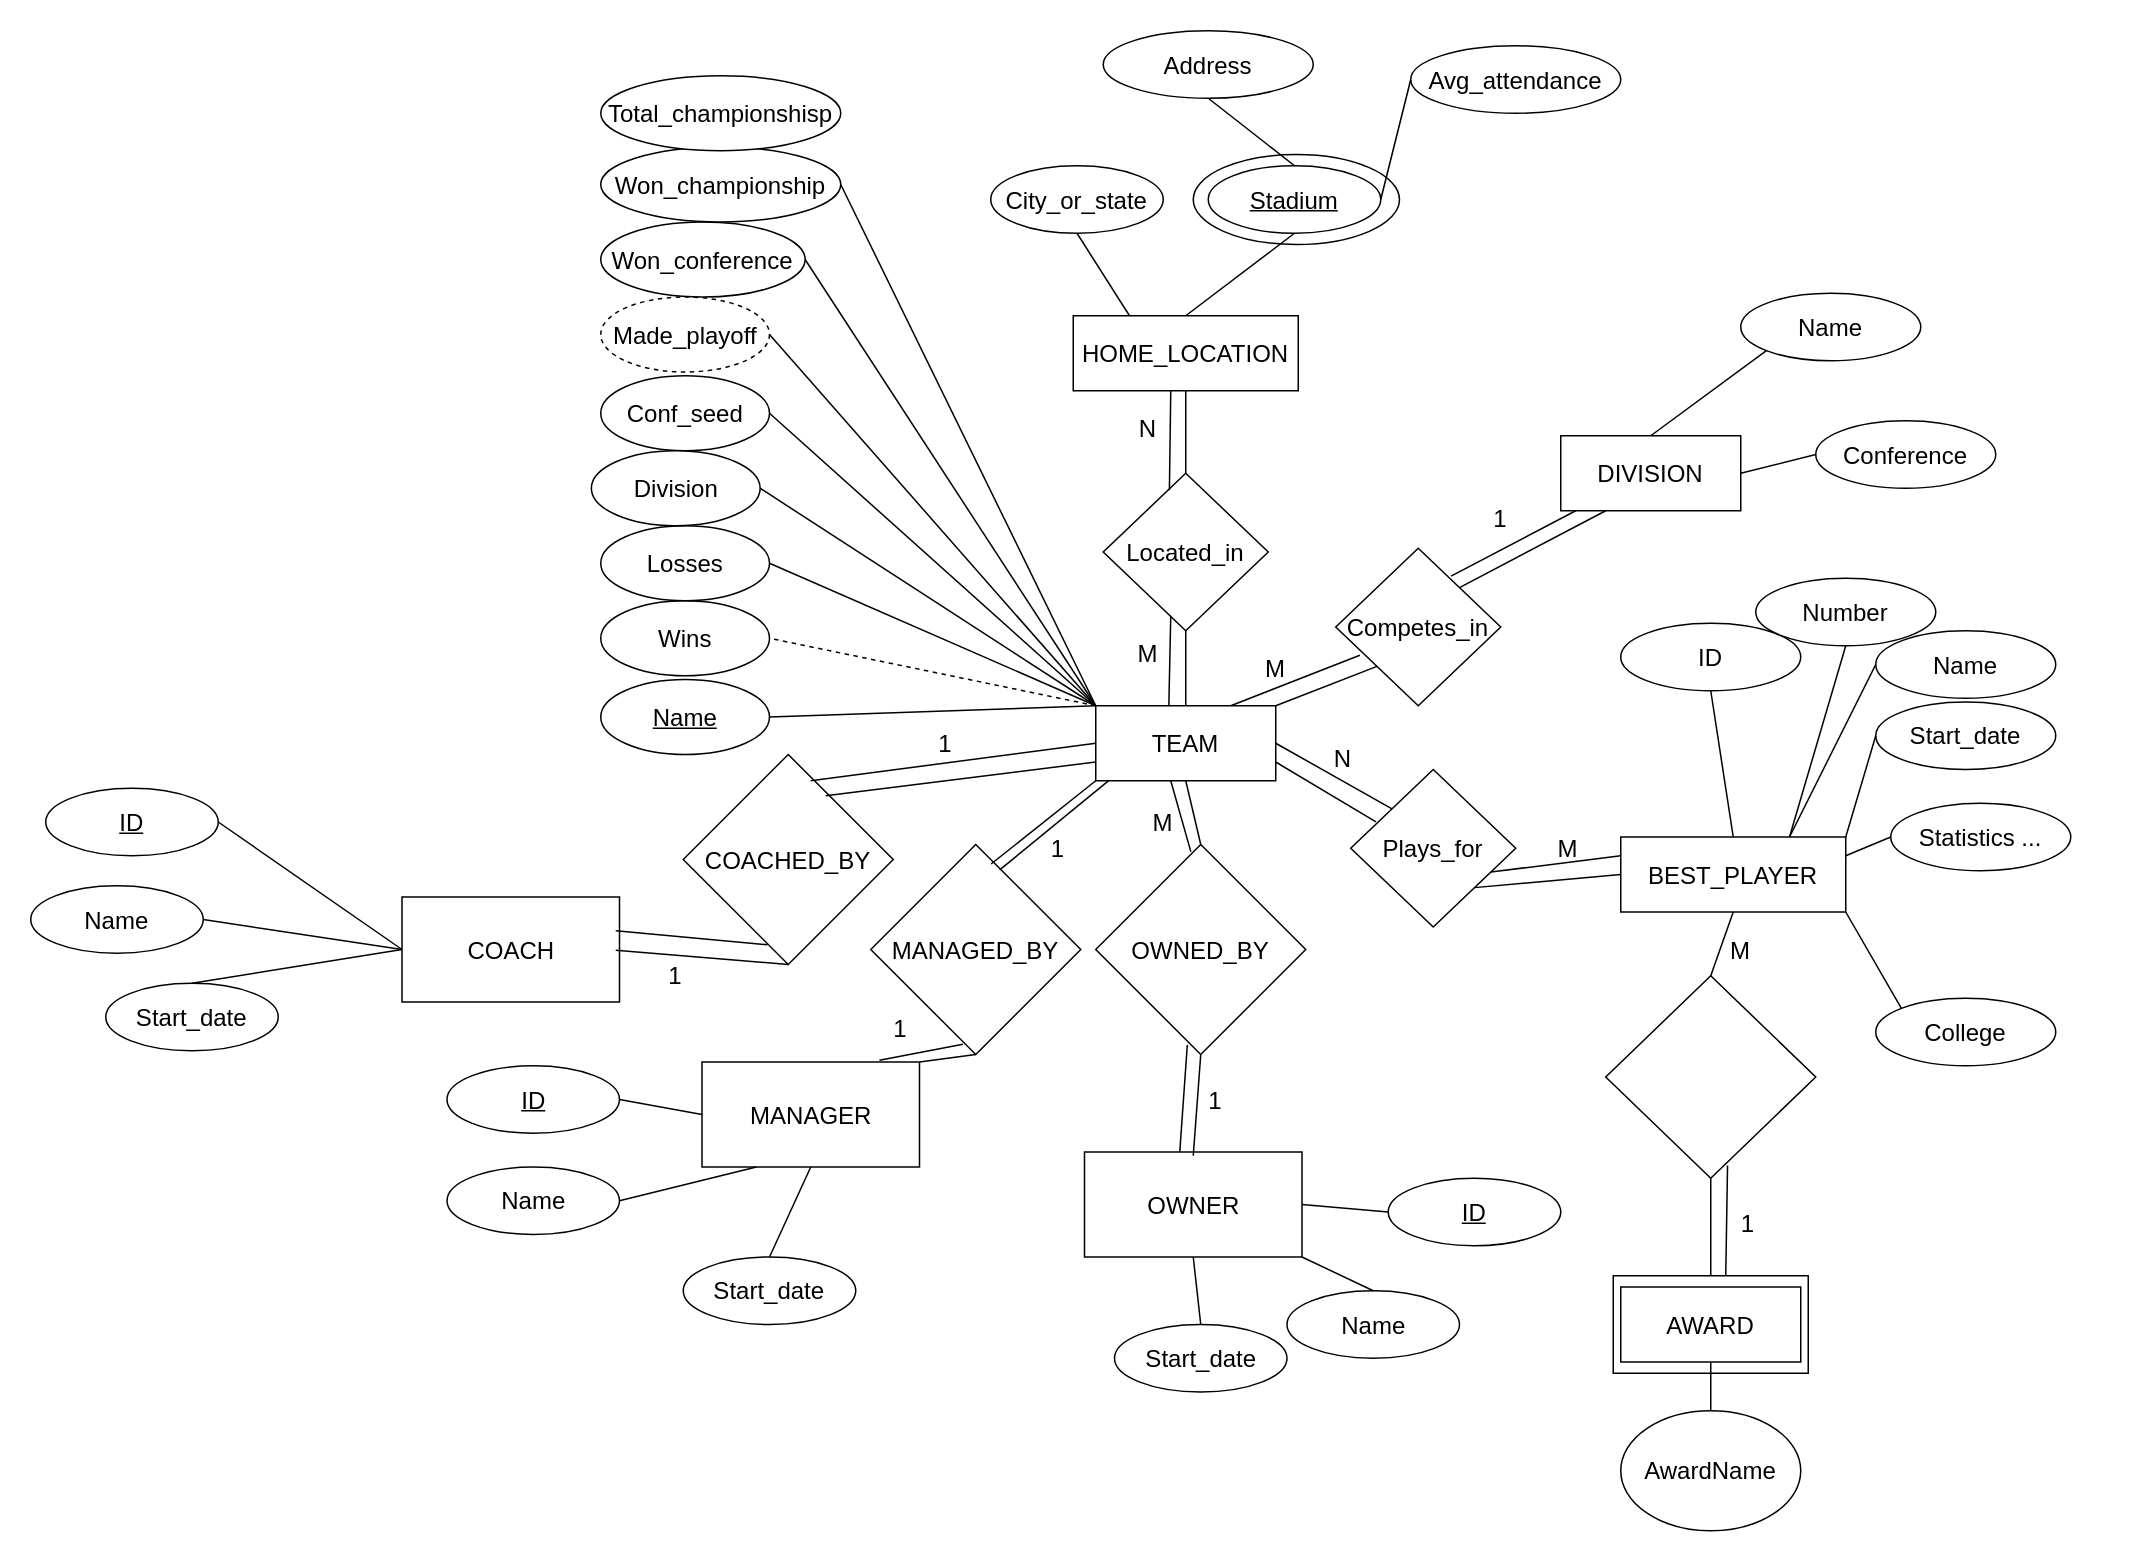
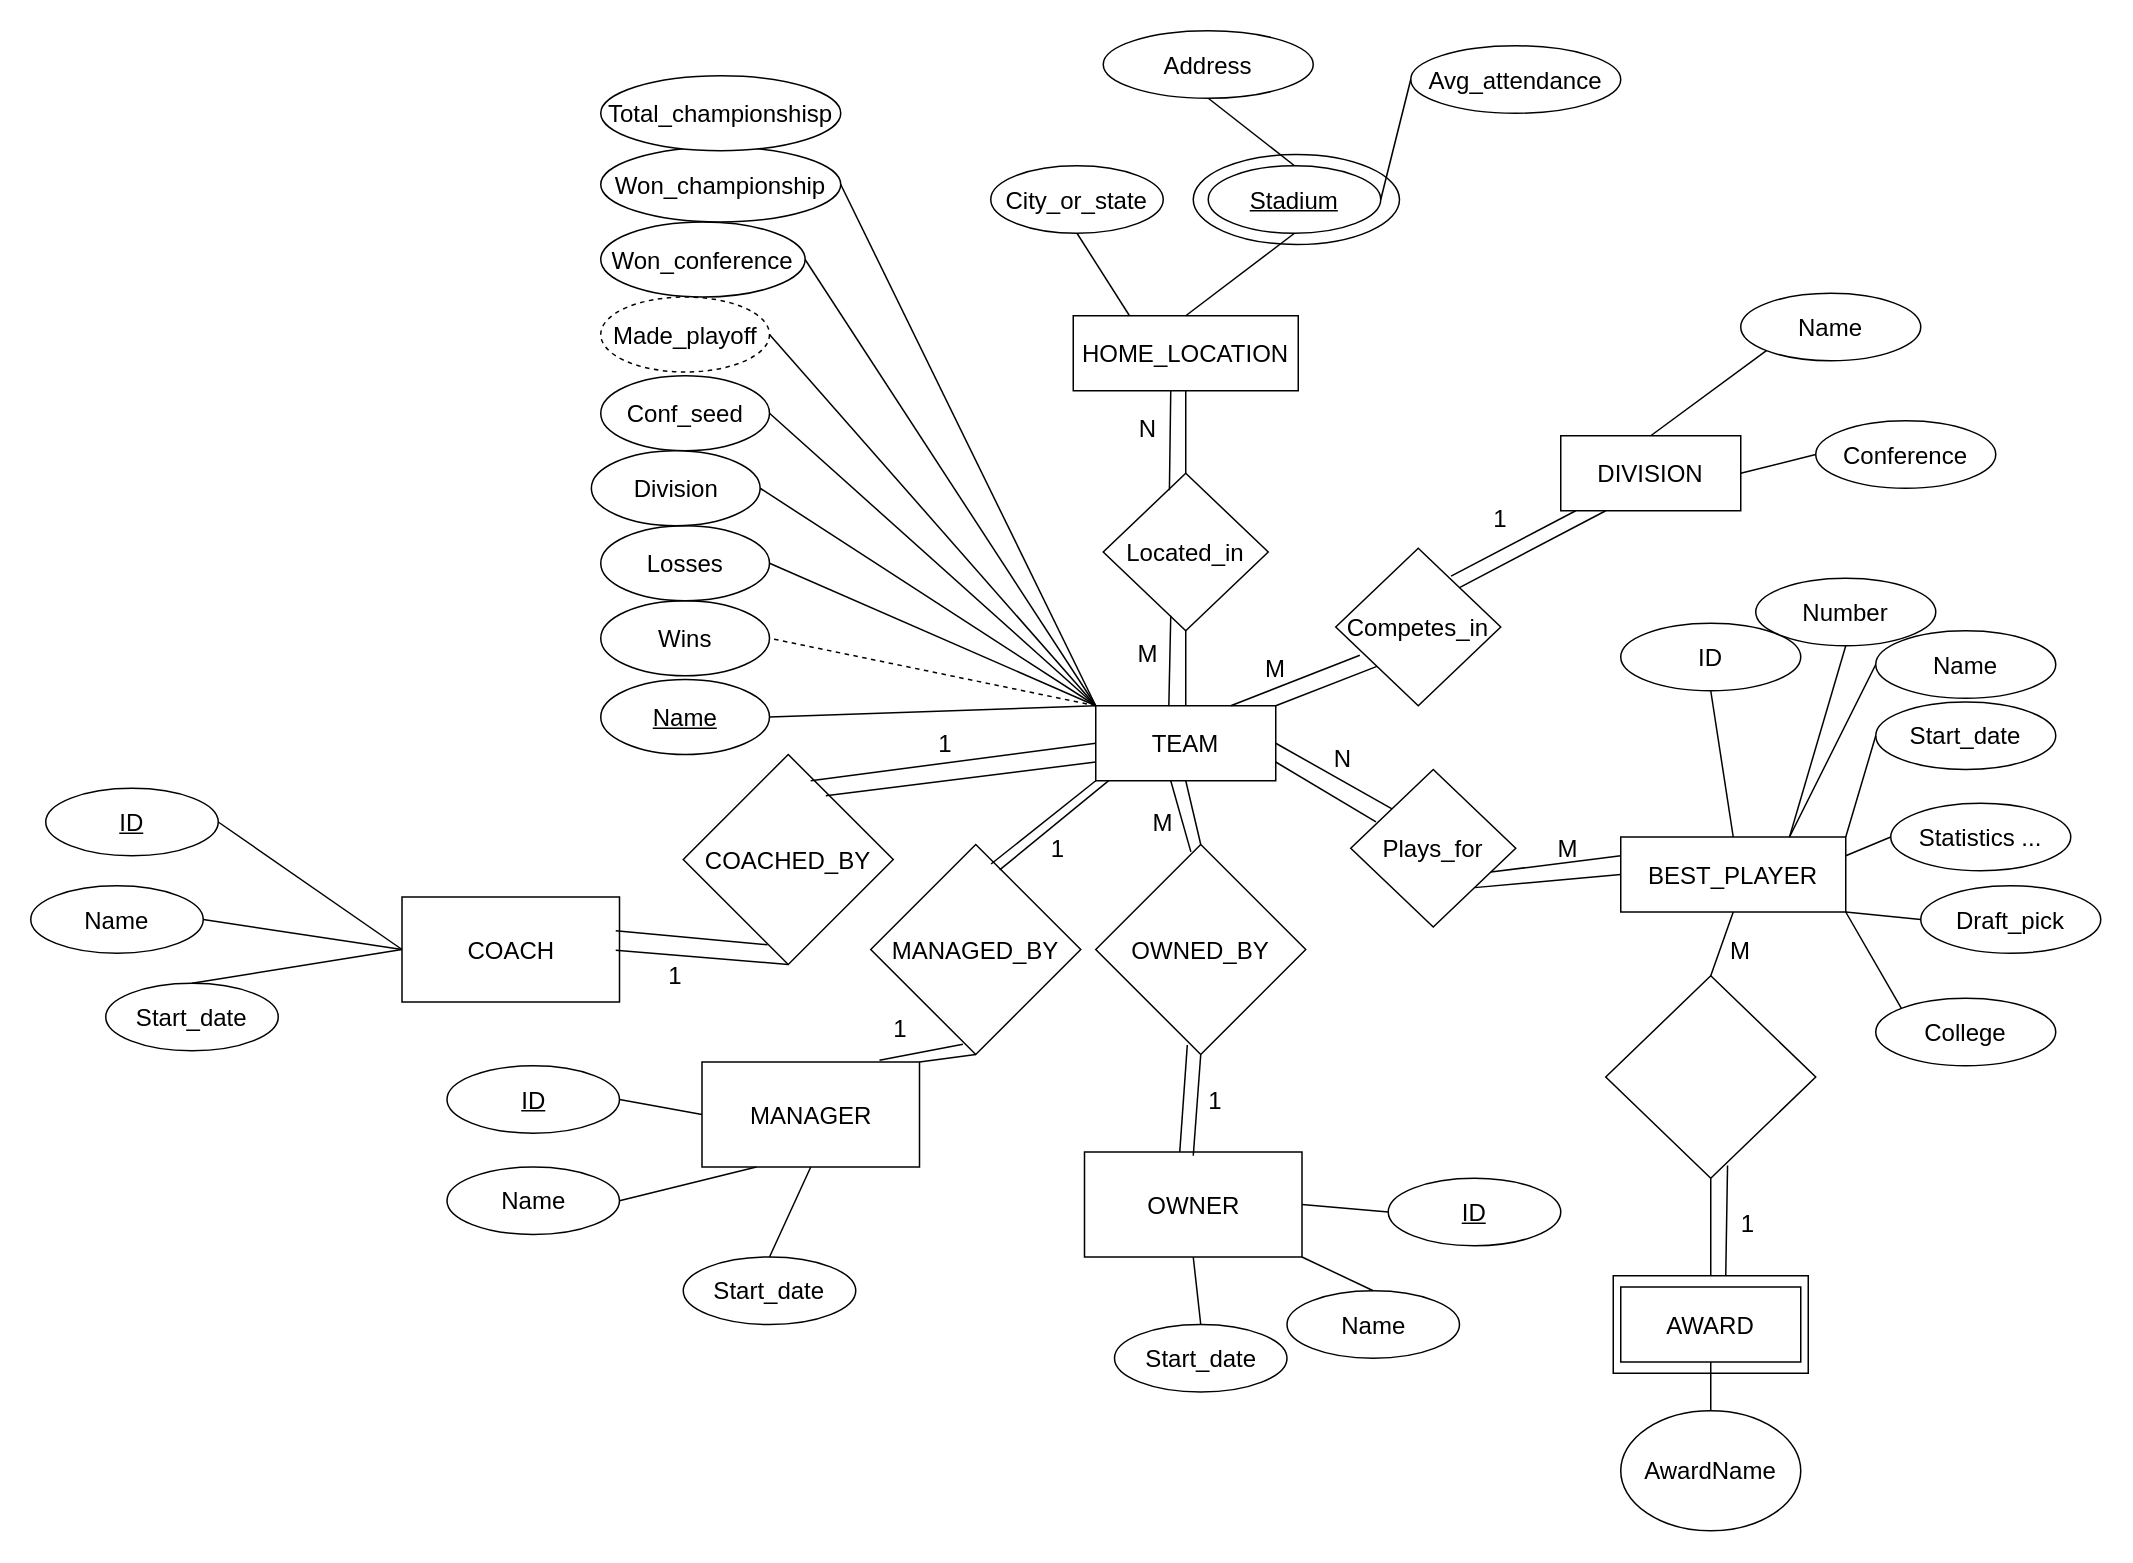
none -> (1885, 916)
none -> (2011, 920)
